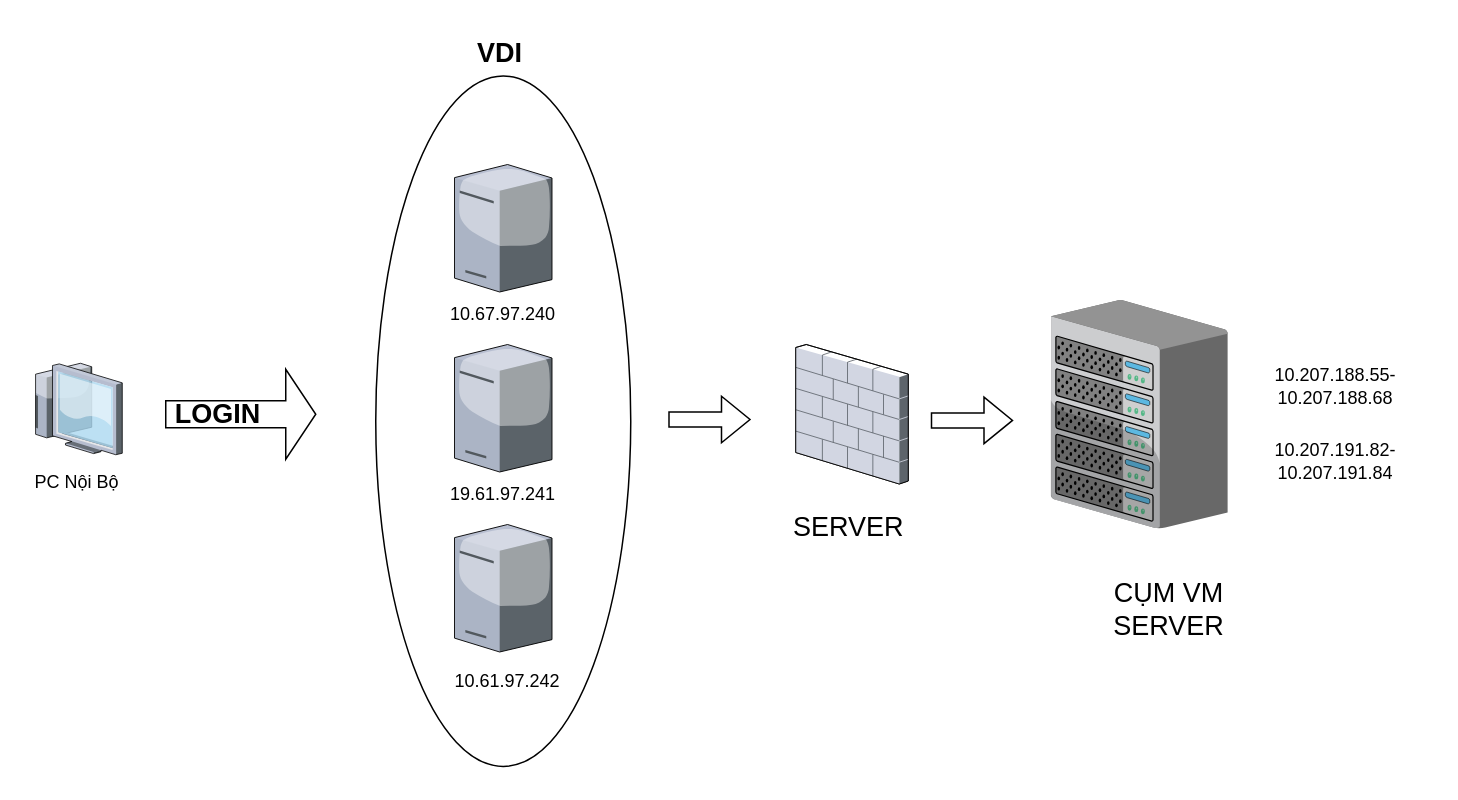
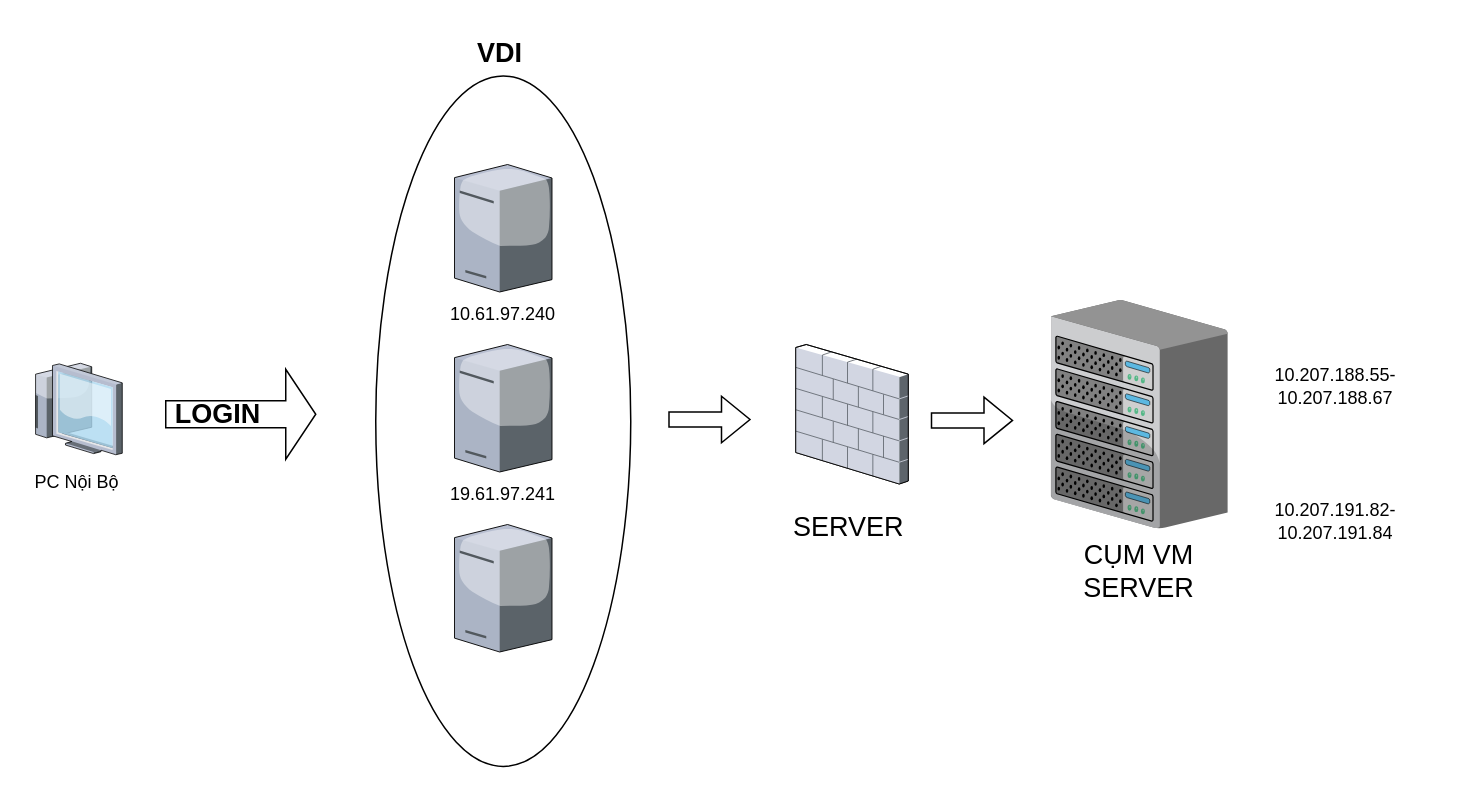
(503, 314) -> (503, 314)
(1336, 386) -> (1336, 386)
(1336, 461) -> (1336, 521)
(1169, 609) -> (1139, 572)
(507, 682) -> none
